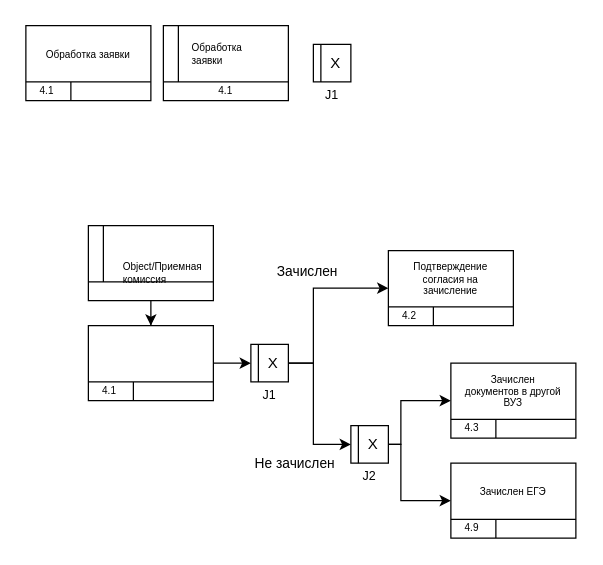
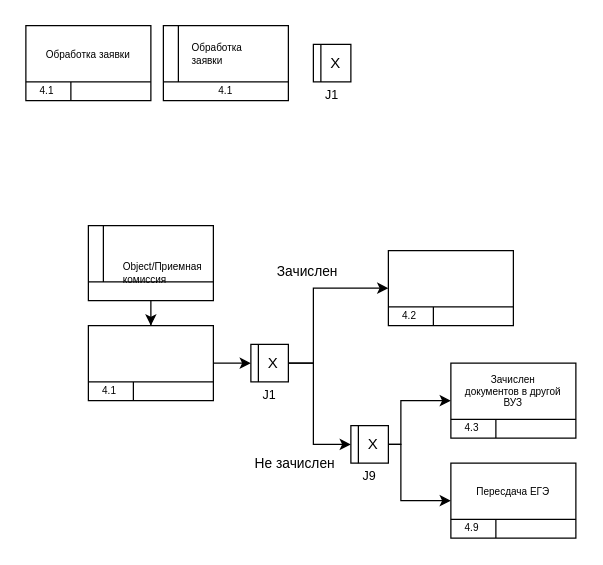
(451, 279) -> none
(369, 476) -> (369, 476)
(513, 492) -> (513, 492)
